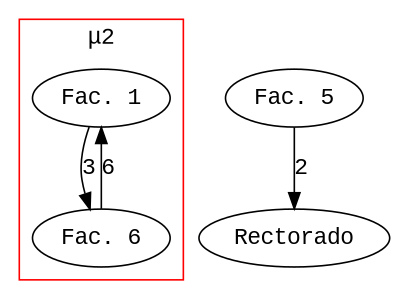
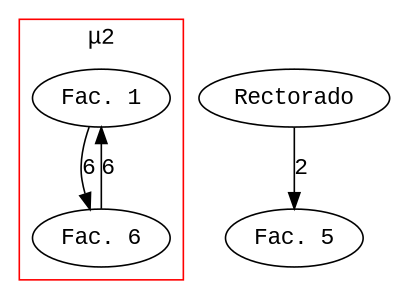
(294, 160) -> (294, 160)
(89, 168) -> (89, 168)
